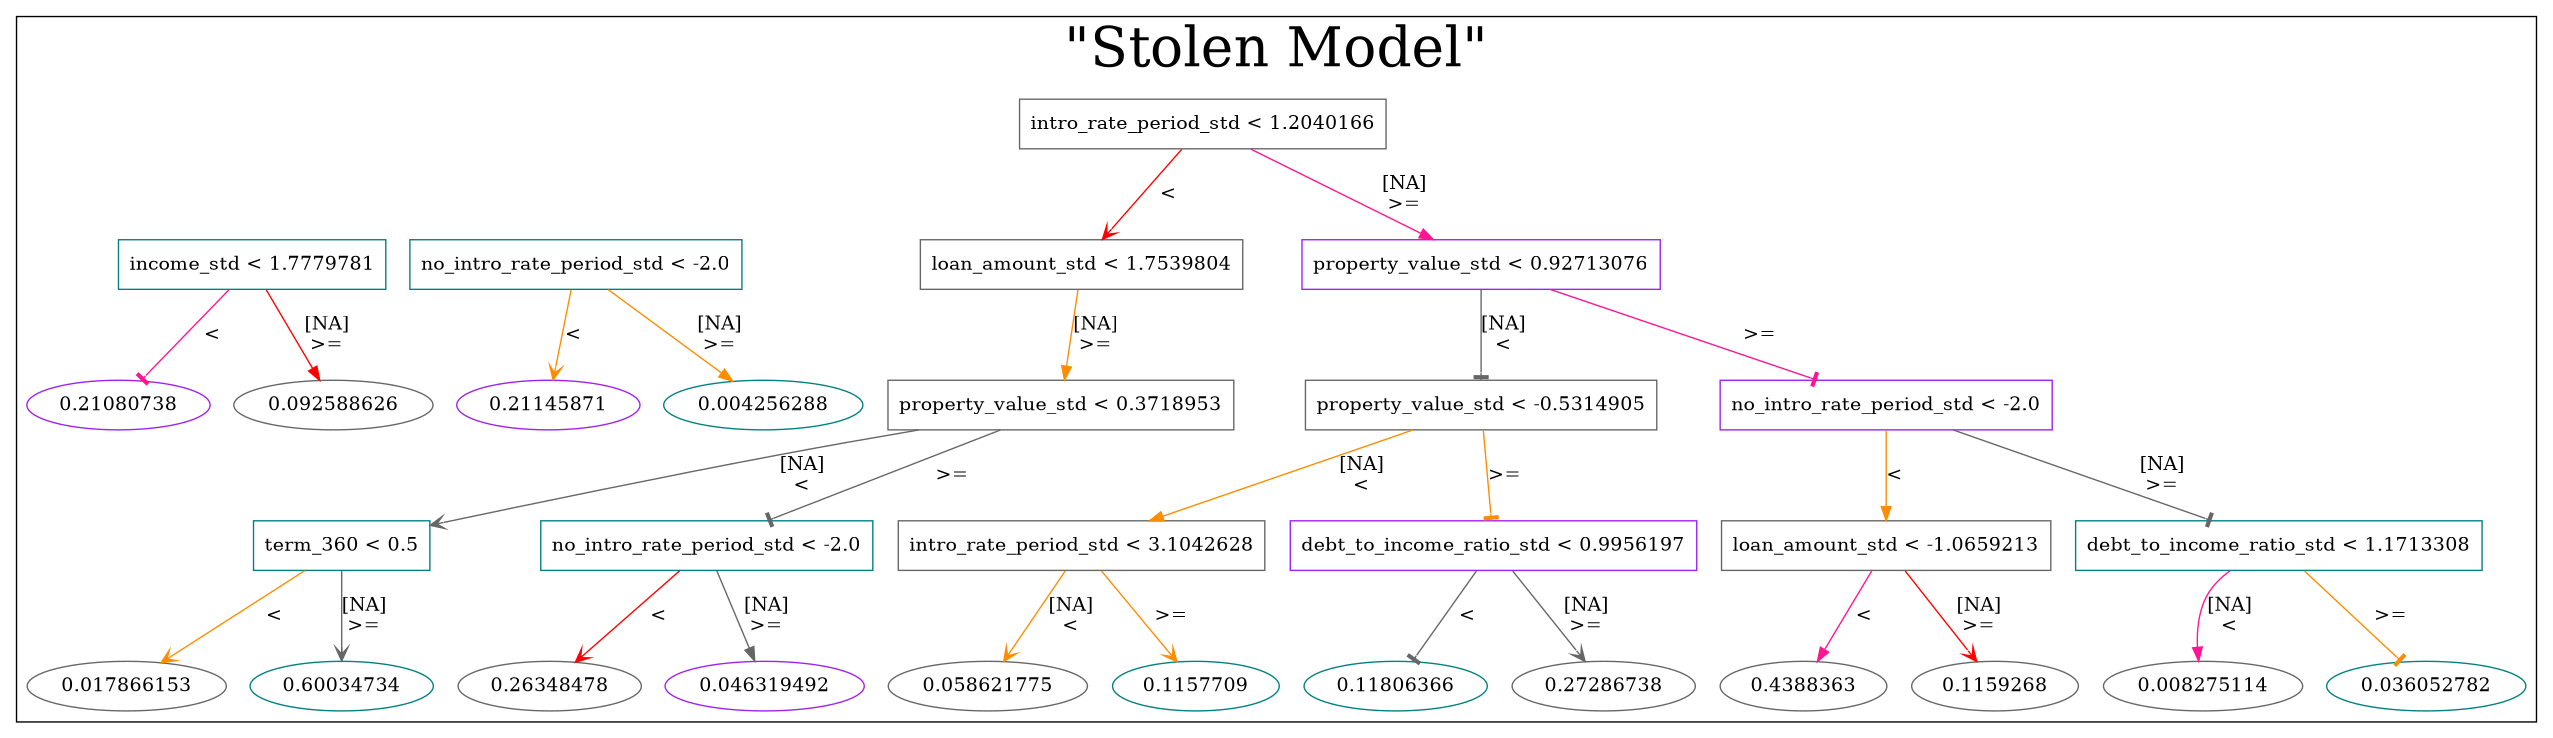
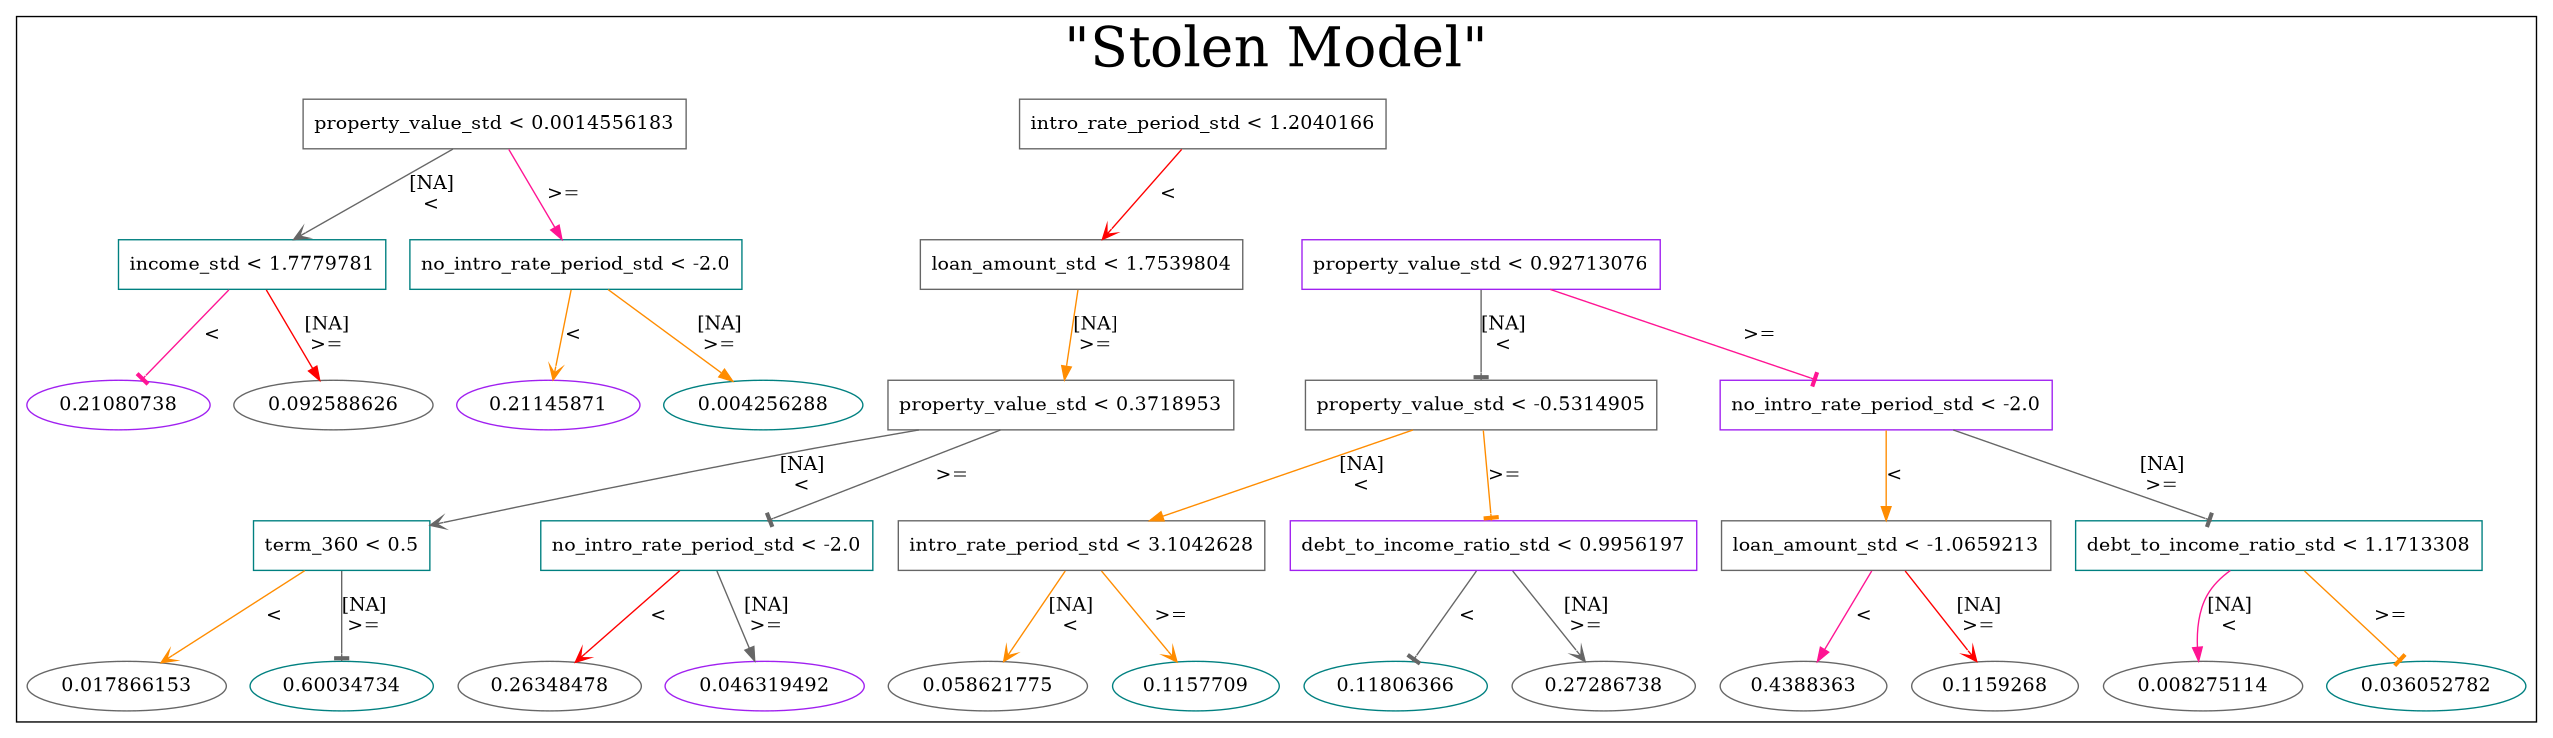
none -> (495, 124)
(1336, 191) -> none
(342, 612) -> (342, 612)
